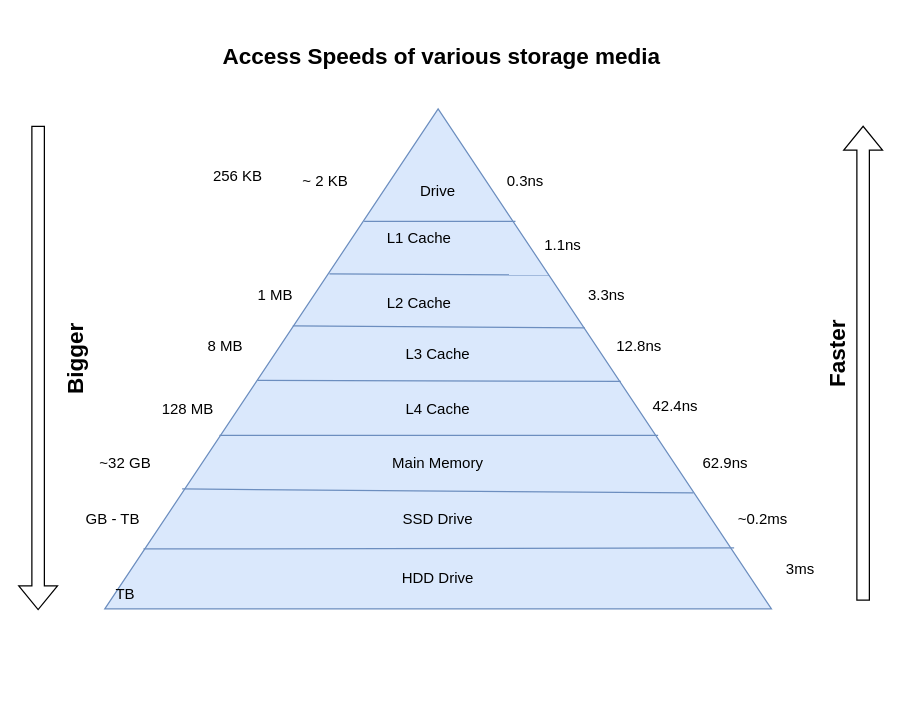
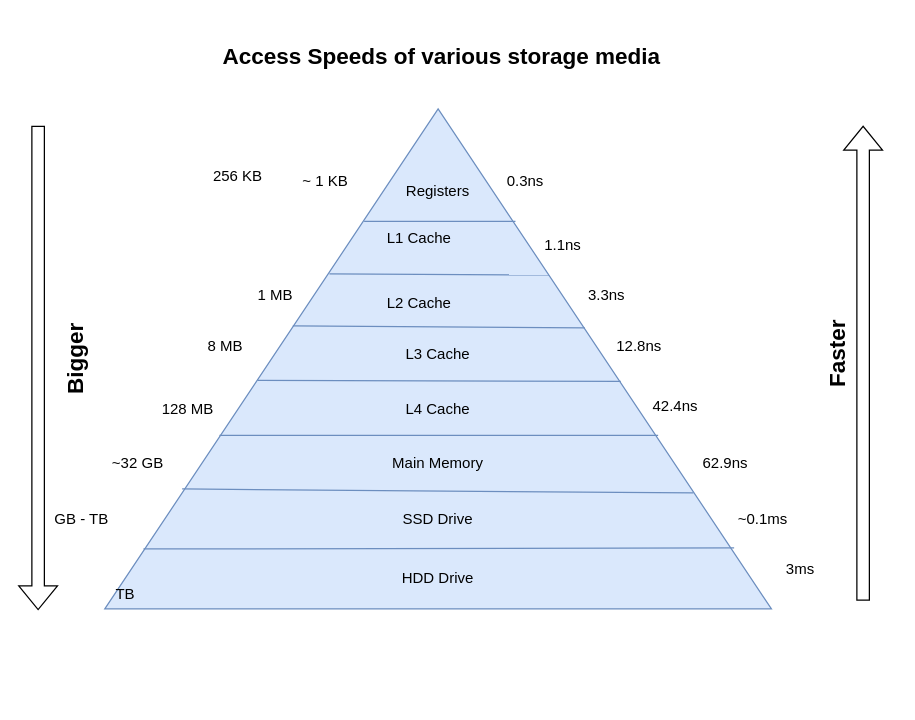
(326, 182) -> (326, 182)
(438, 192) -> (438, 192)
(126, 463) -> (138, 463)
(113, 519) -> (82, 519)
(763, 519) -> (763, 519)
